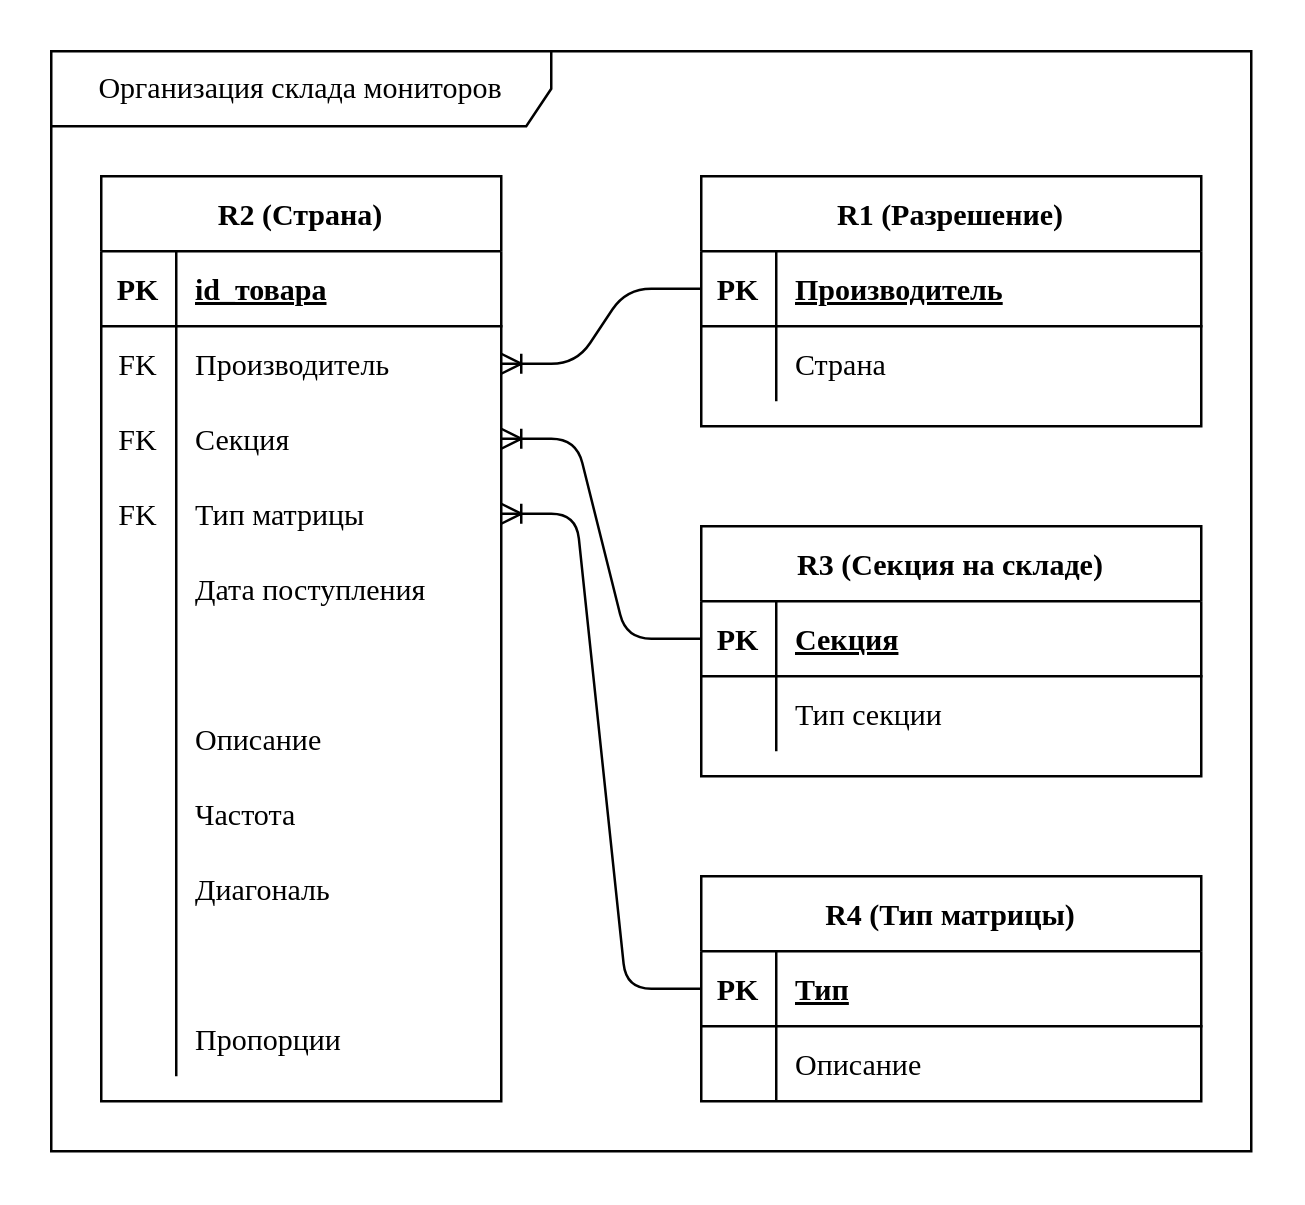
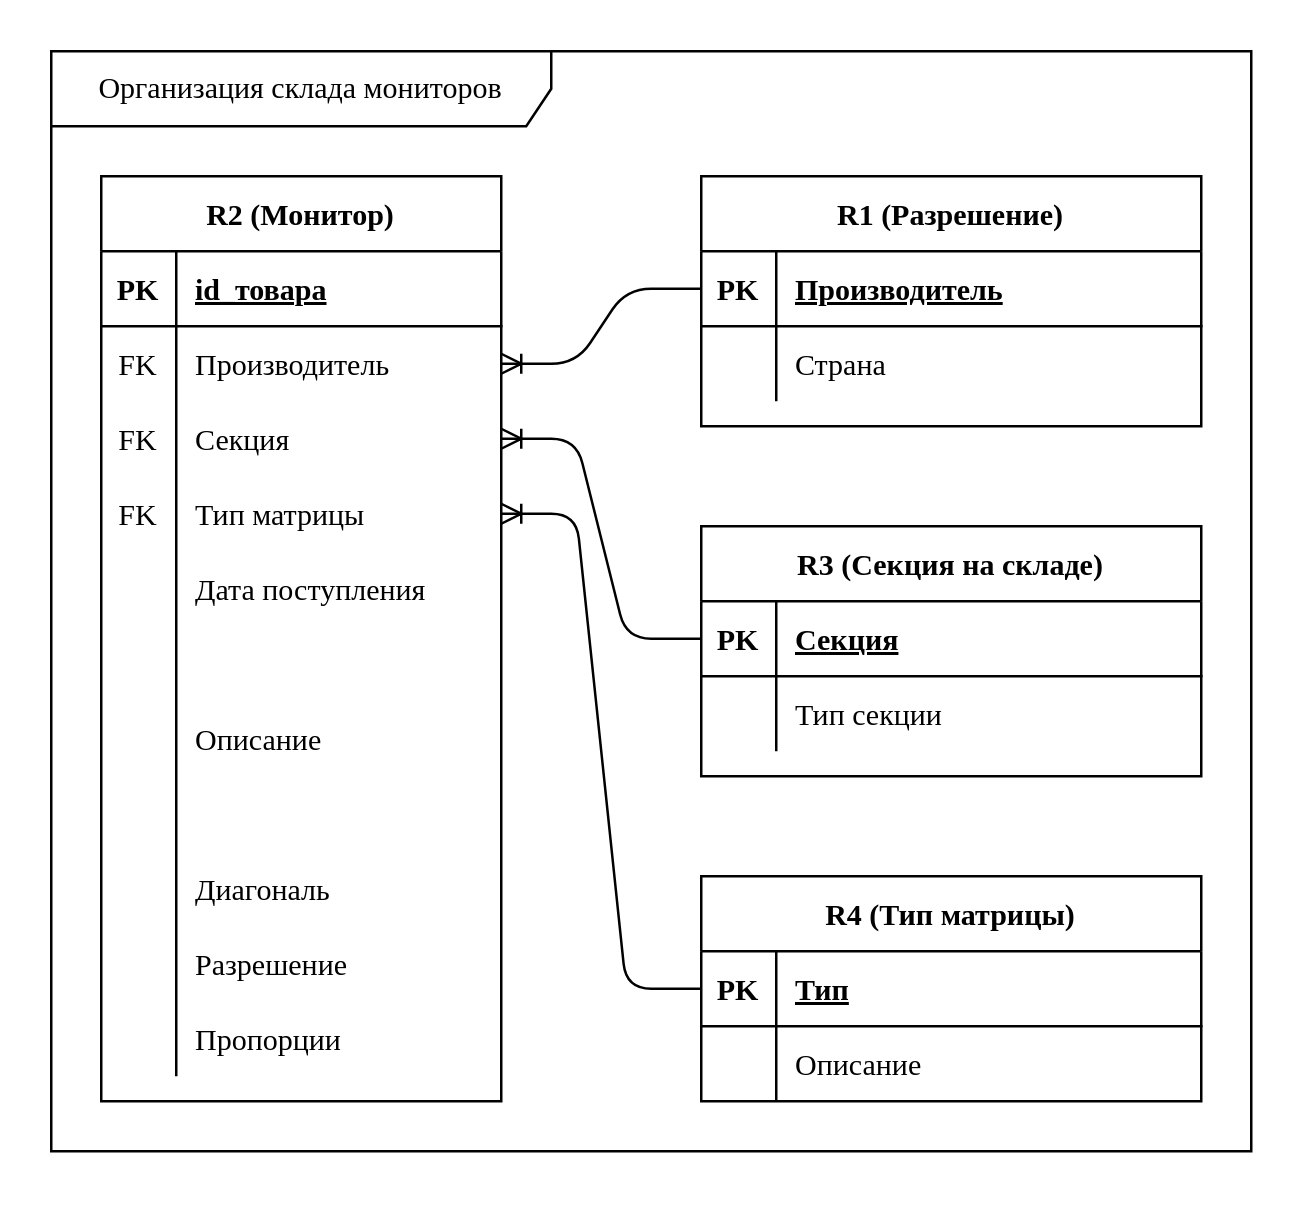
(300, 215) -> (300, 215)
(339, 814) -> none
none -> (339, 964)
